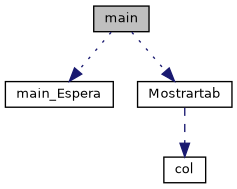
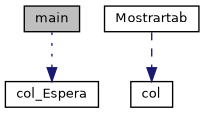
(149, 52) -> none
(59, 94) -> (52, 94)
